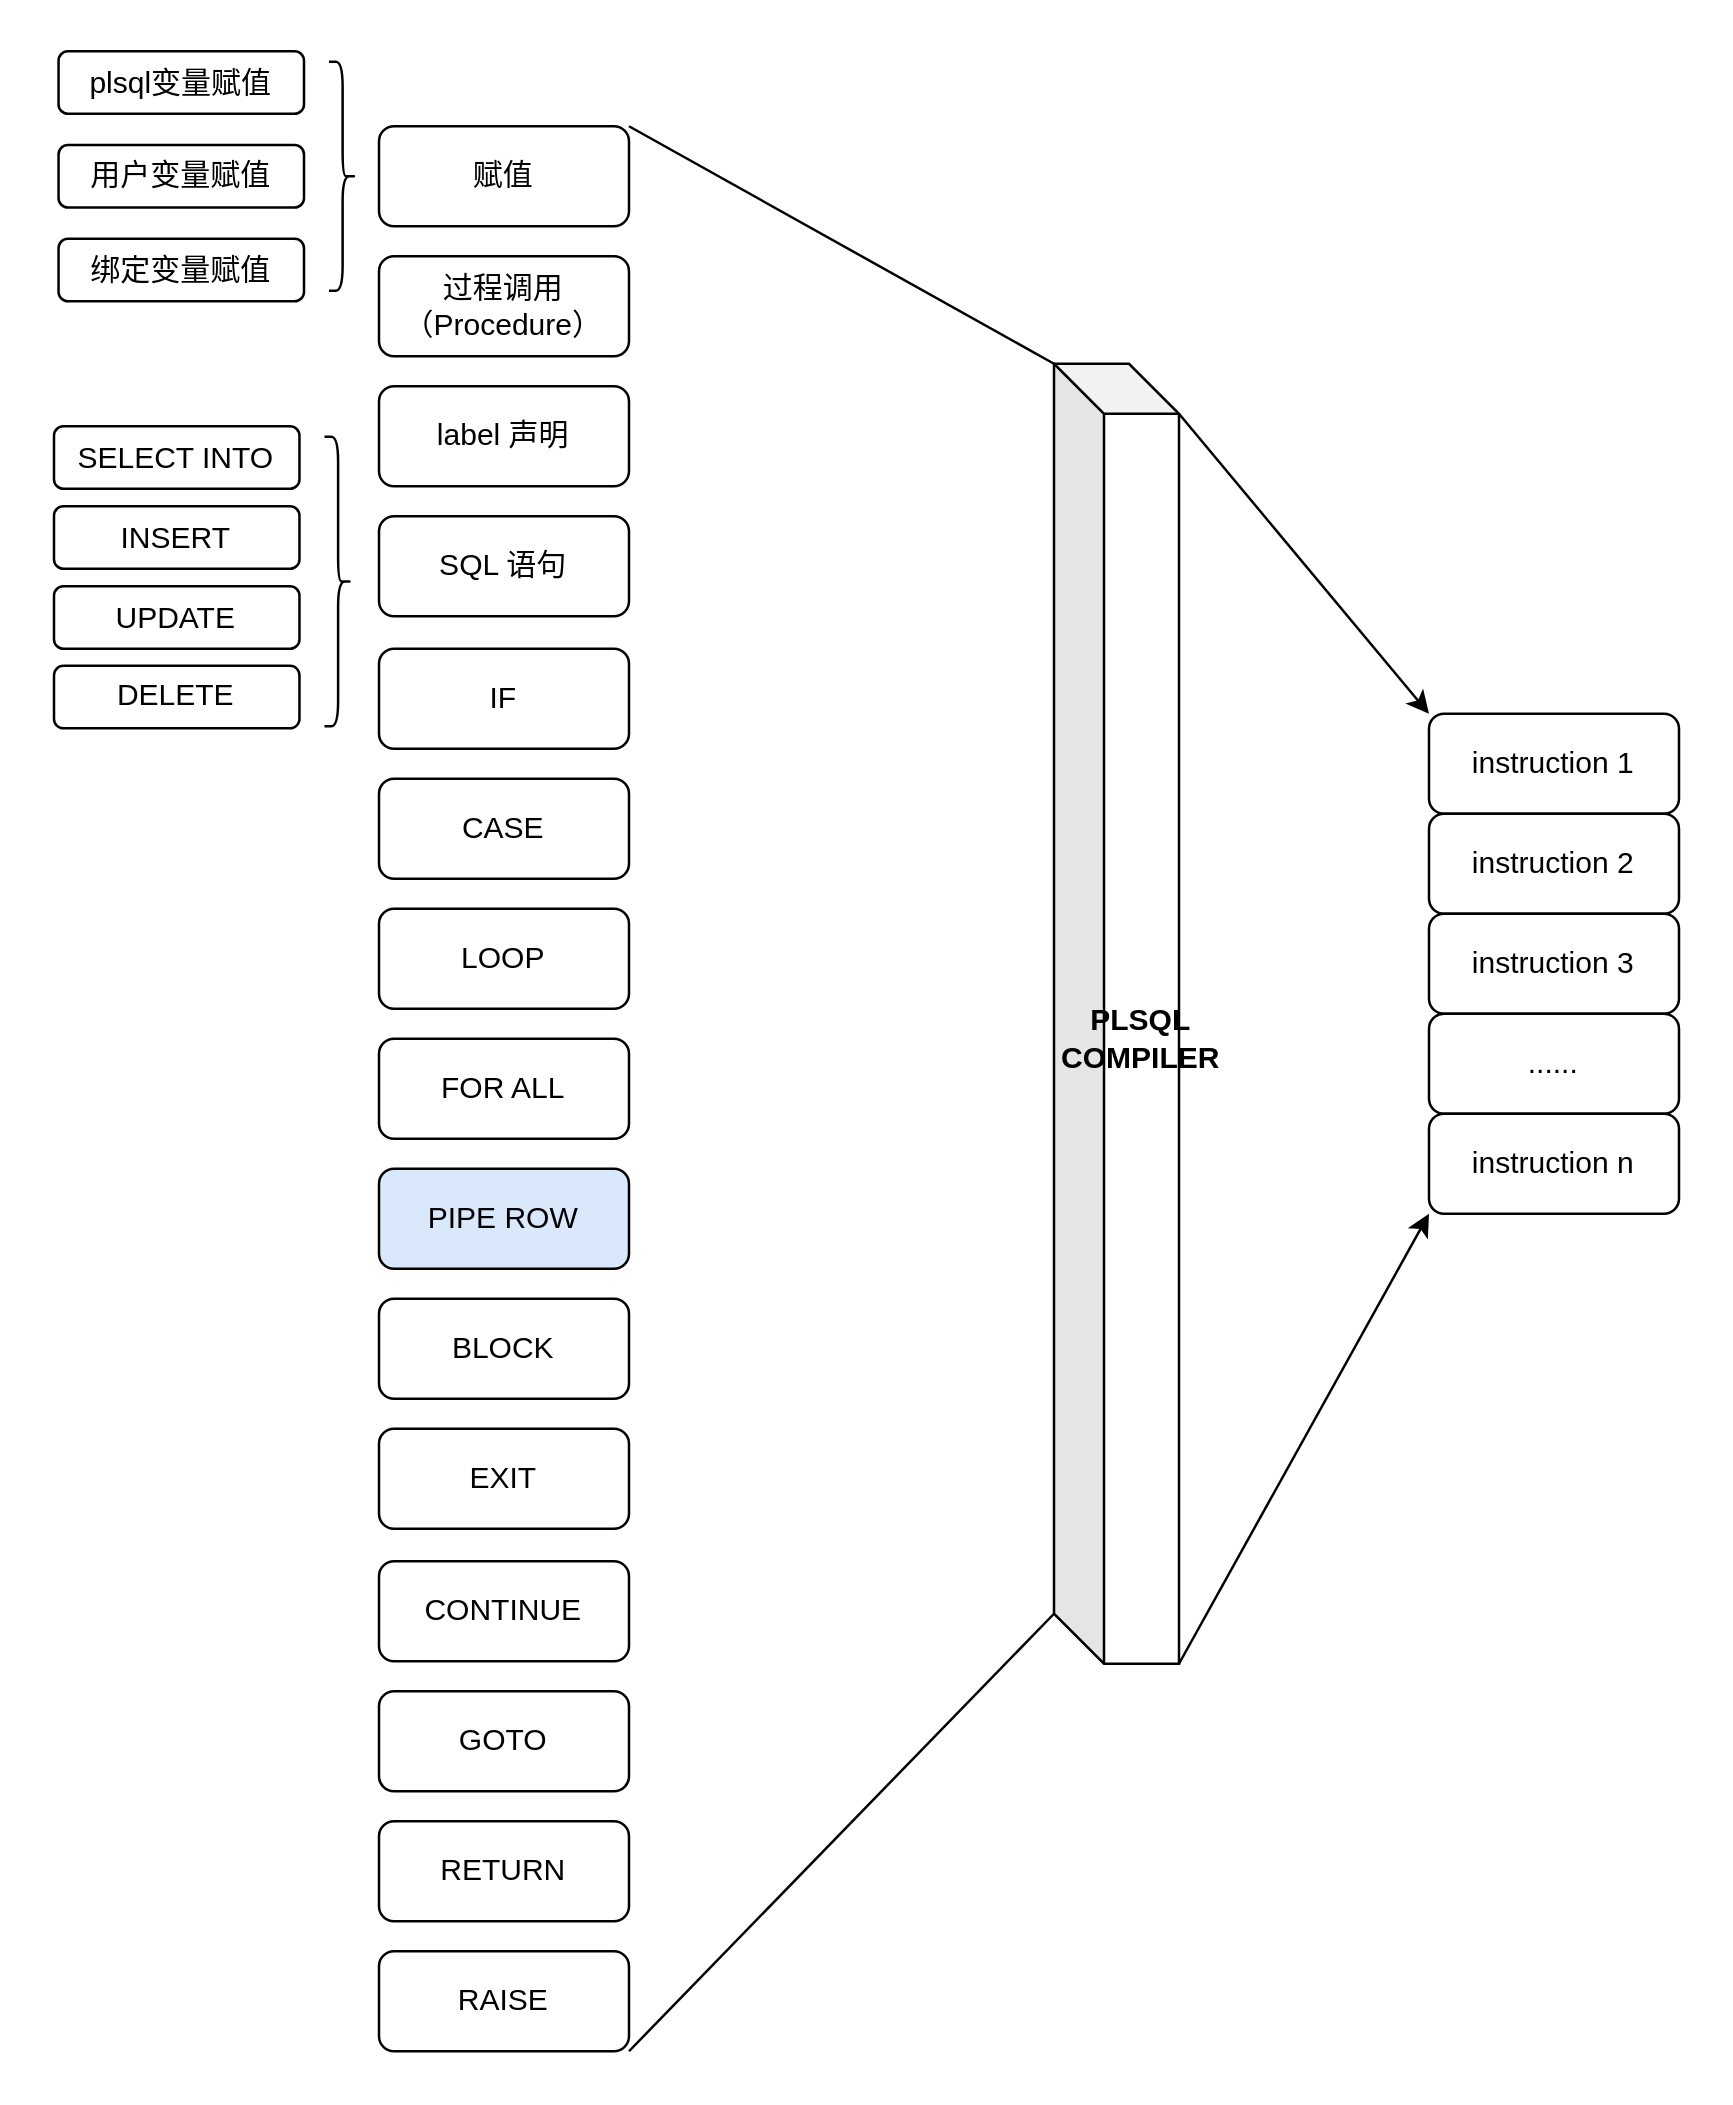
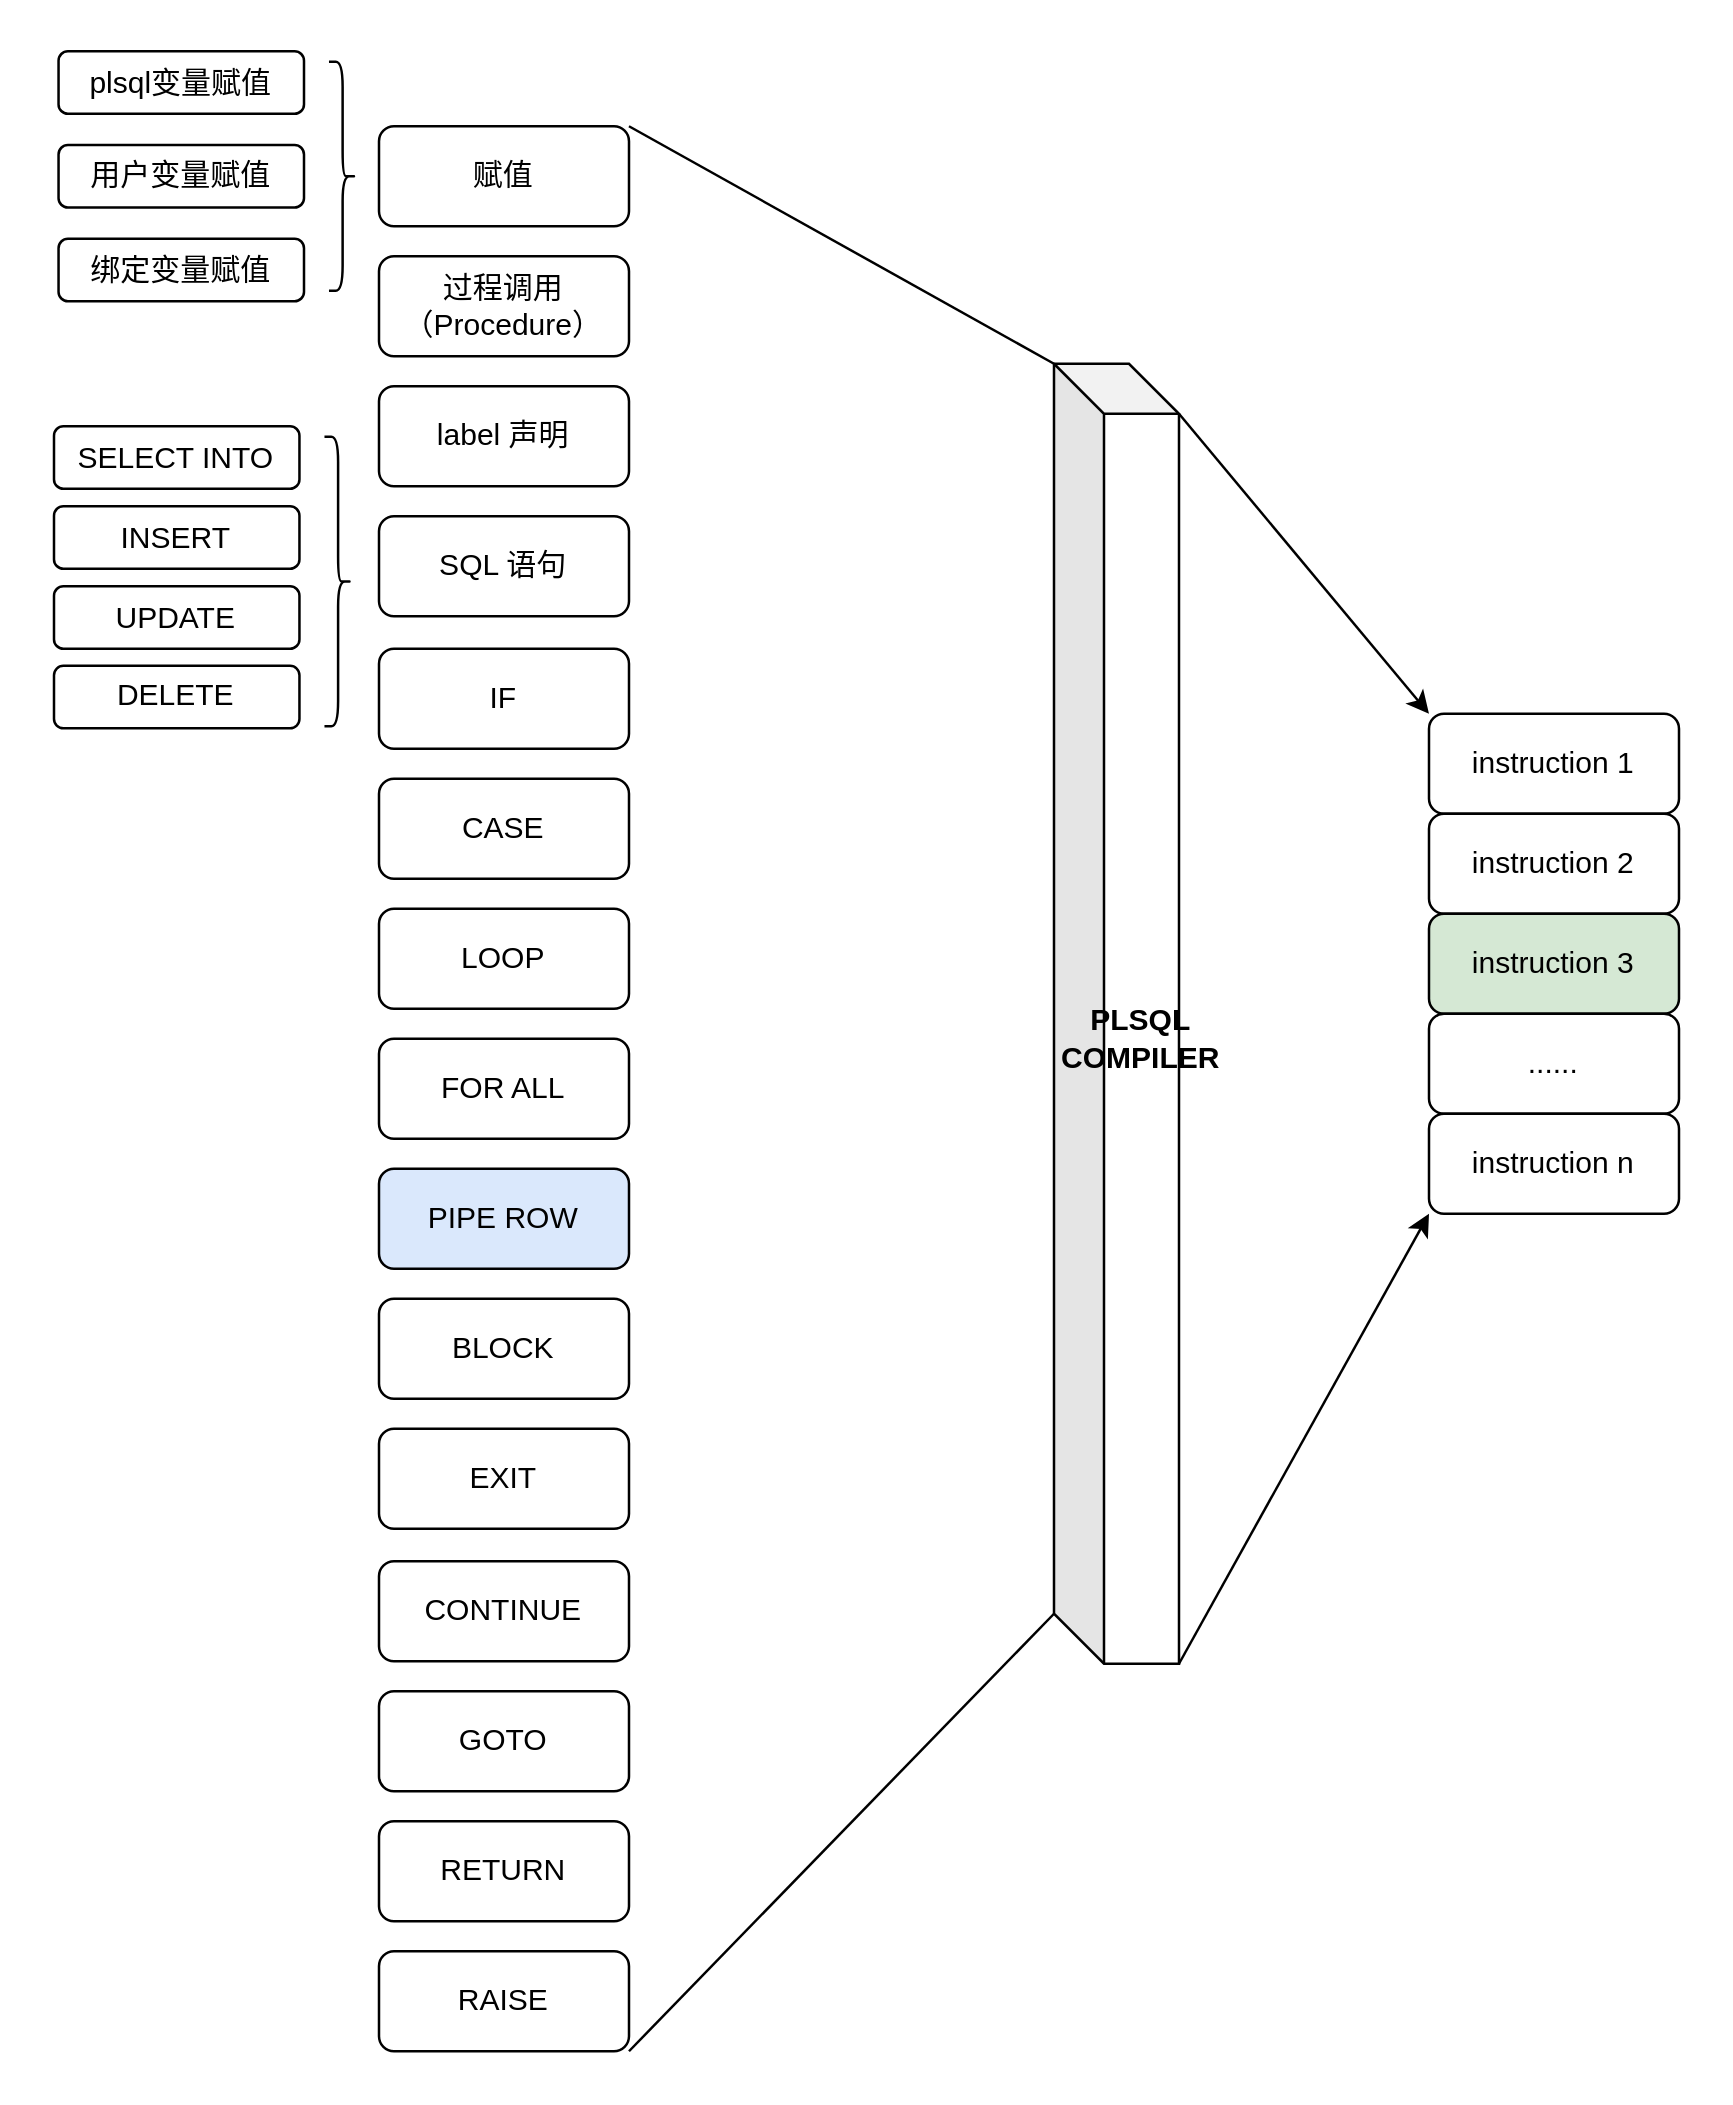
(1554, 964) -> (1554, 964)
